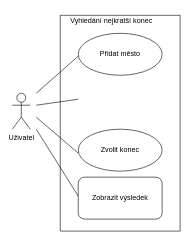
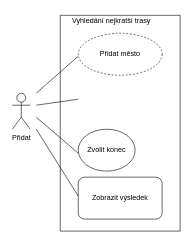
(112, 21) -> (112, 21)
(120, 54) -> (120, 54)
(22, 138) -> (22, 138)
(120, 150) -> (107, 150)
